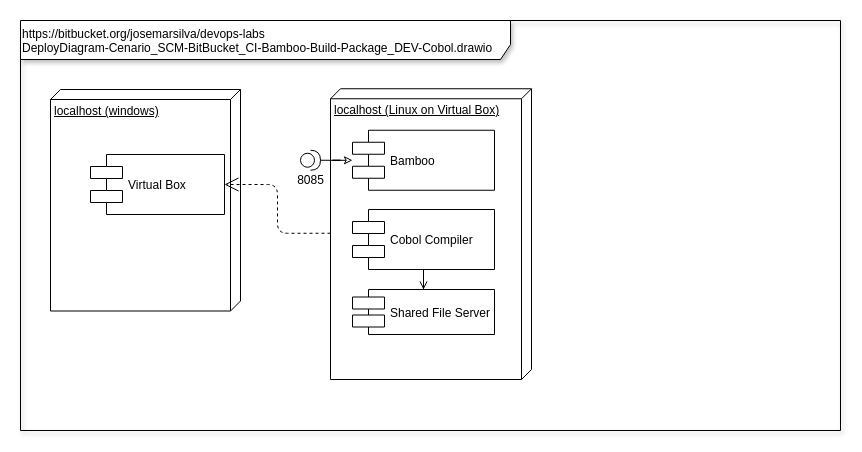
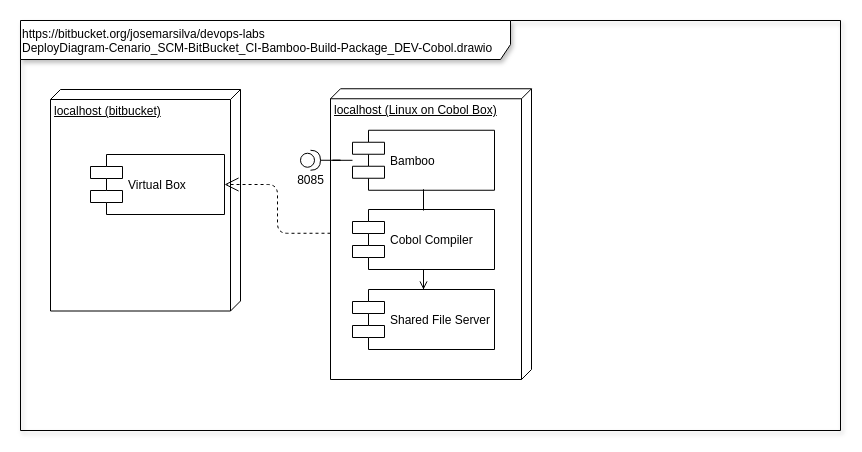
(428, 111) -> (423, 111)
(112, 112) -> (119, 112)
(344, 160) -> (347, 160)
none -> (424, 200)
(424, 312) -> (424, 320)
